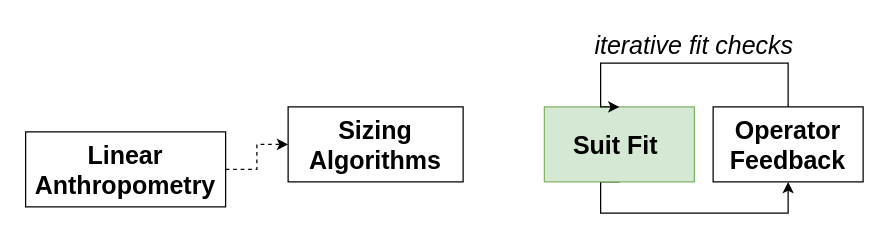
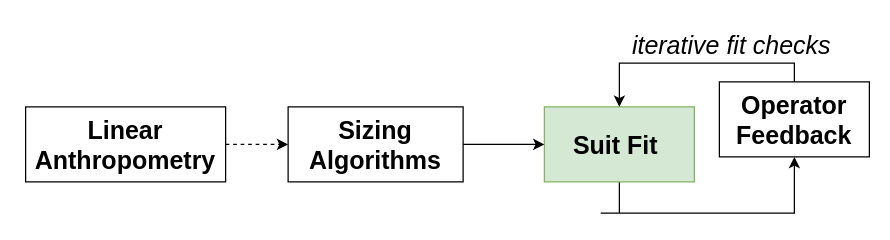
(694, 44) -> (732, 44)
none -> (499, 144)
(788, 144) -> (794, 119)
(126, 169) -> (126, 144)
